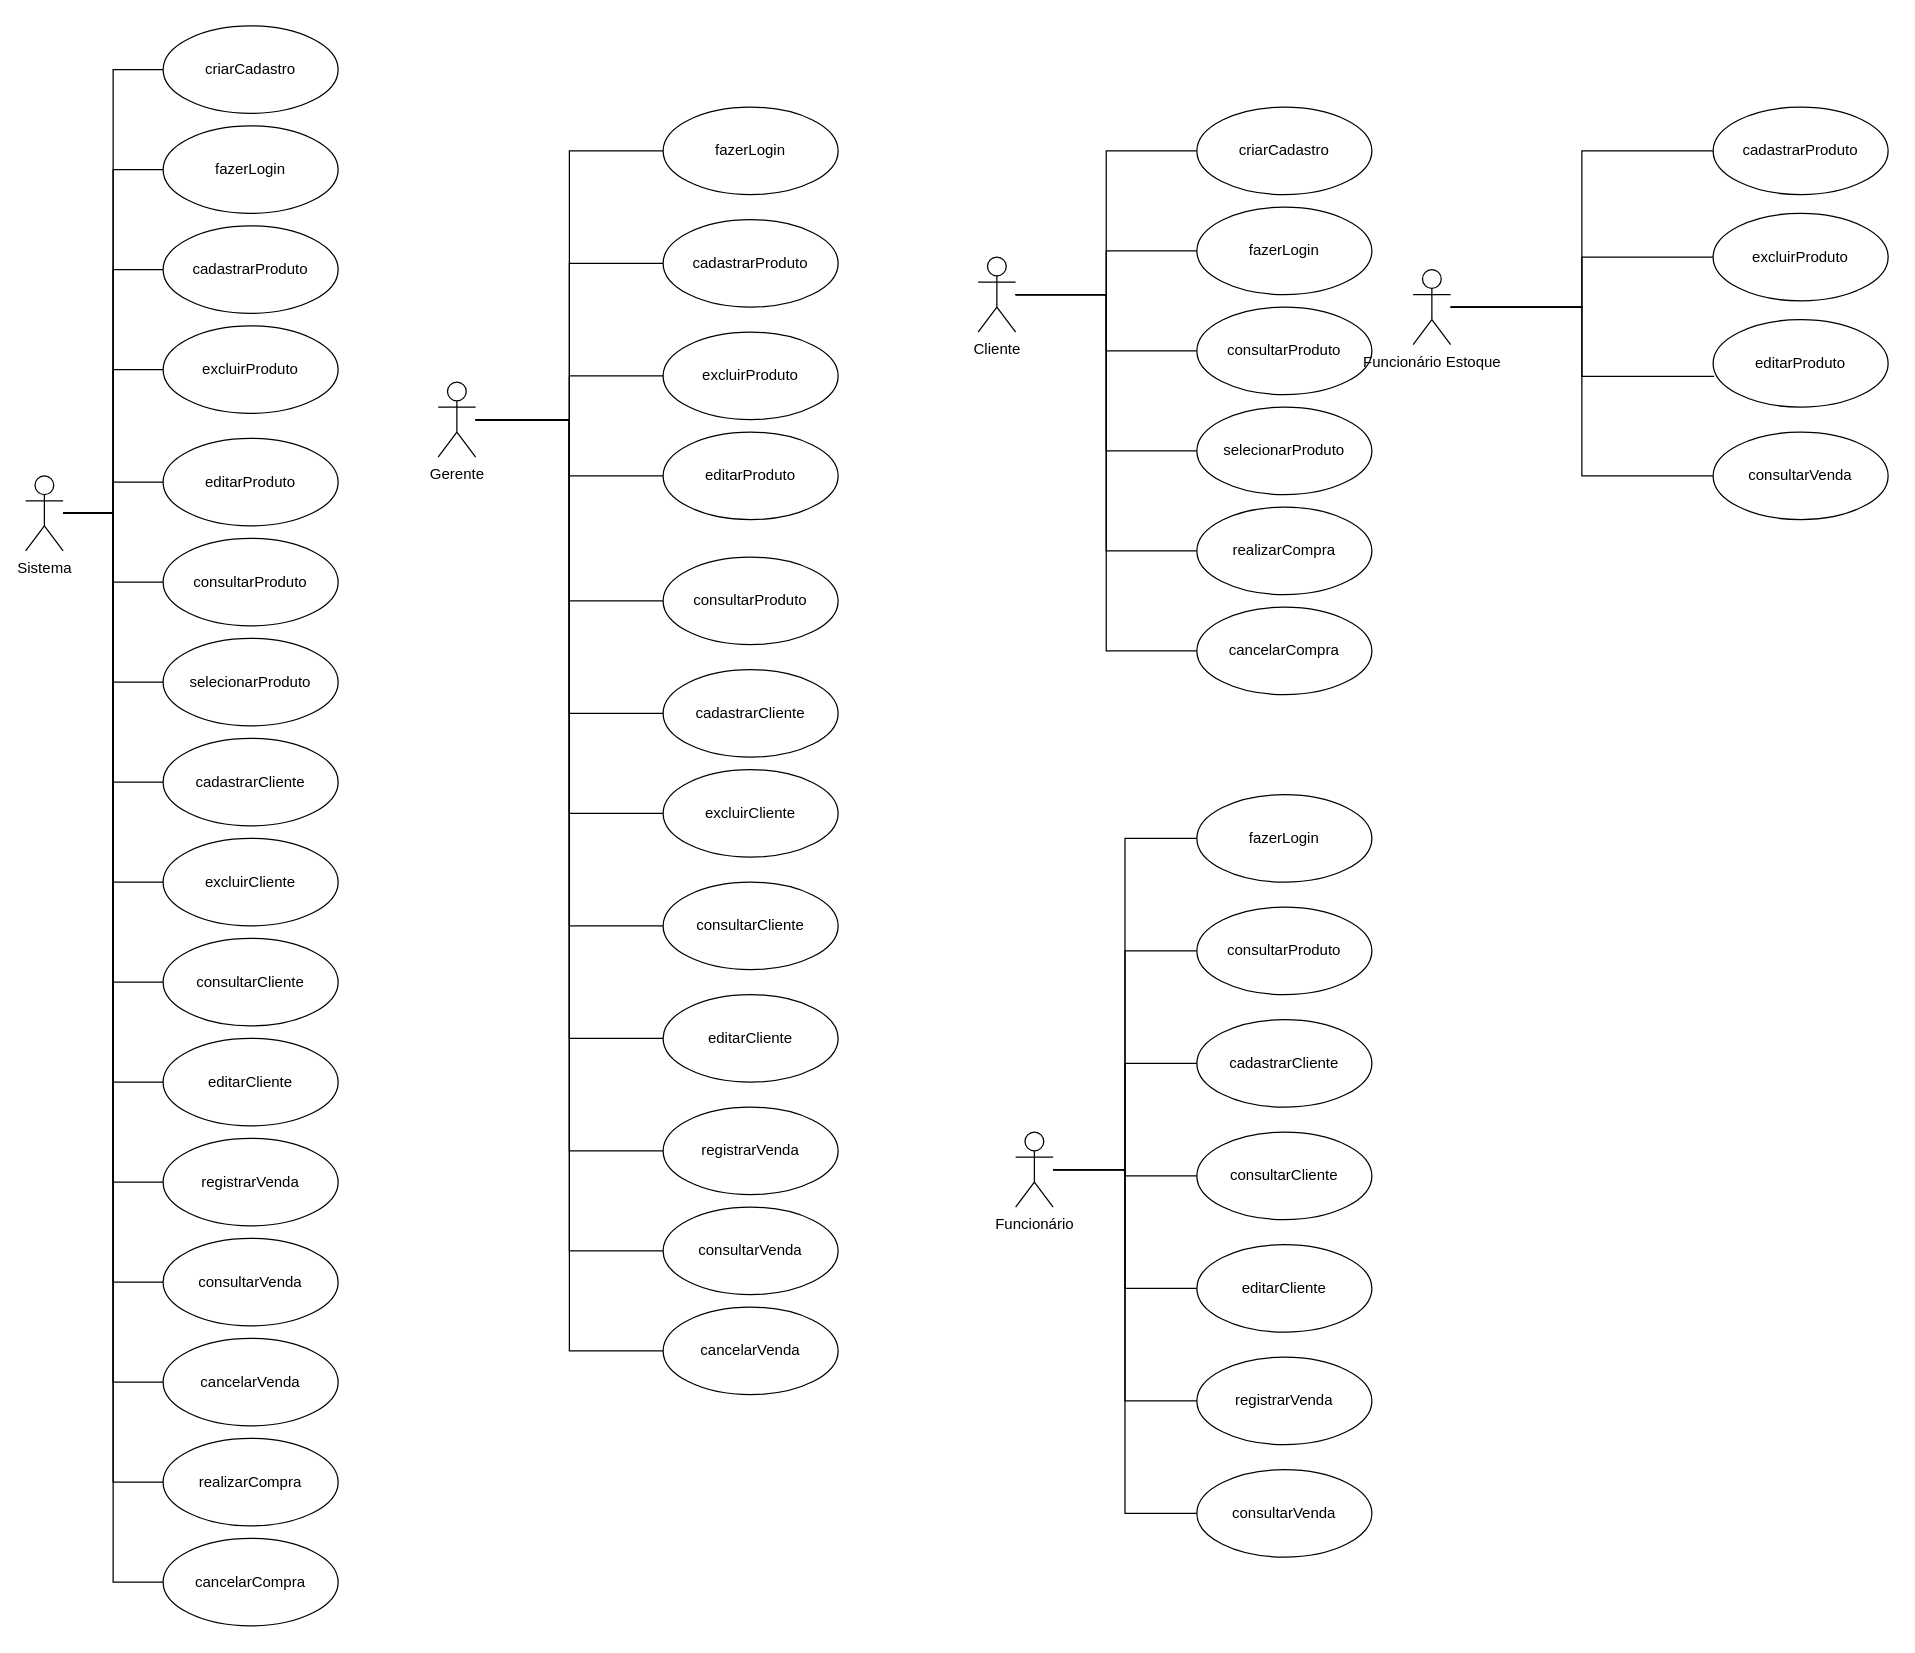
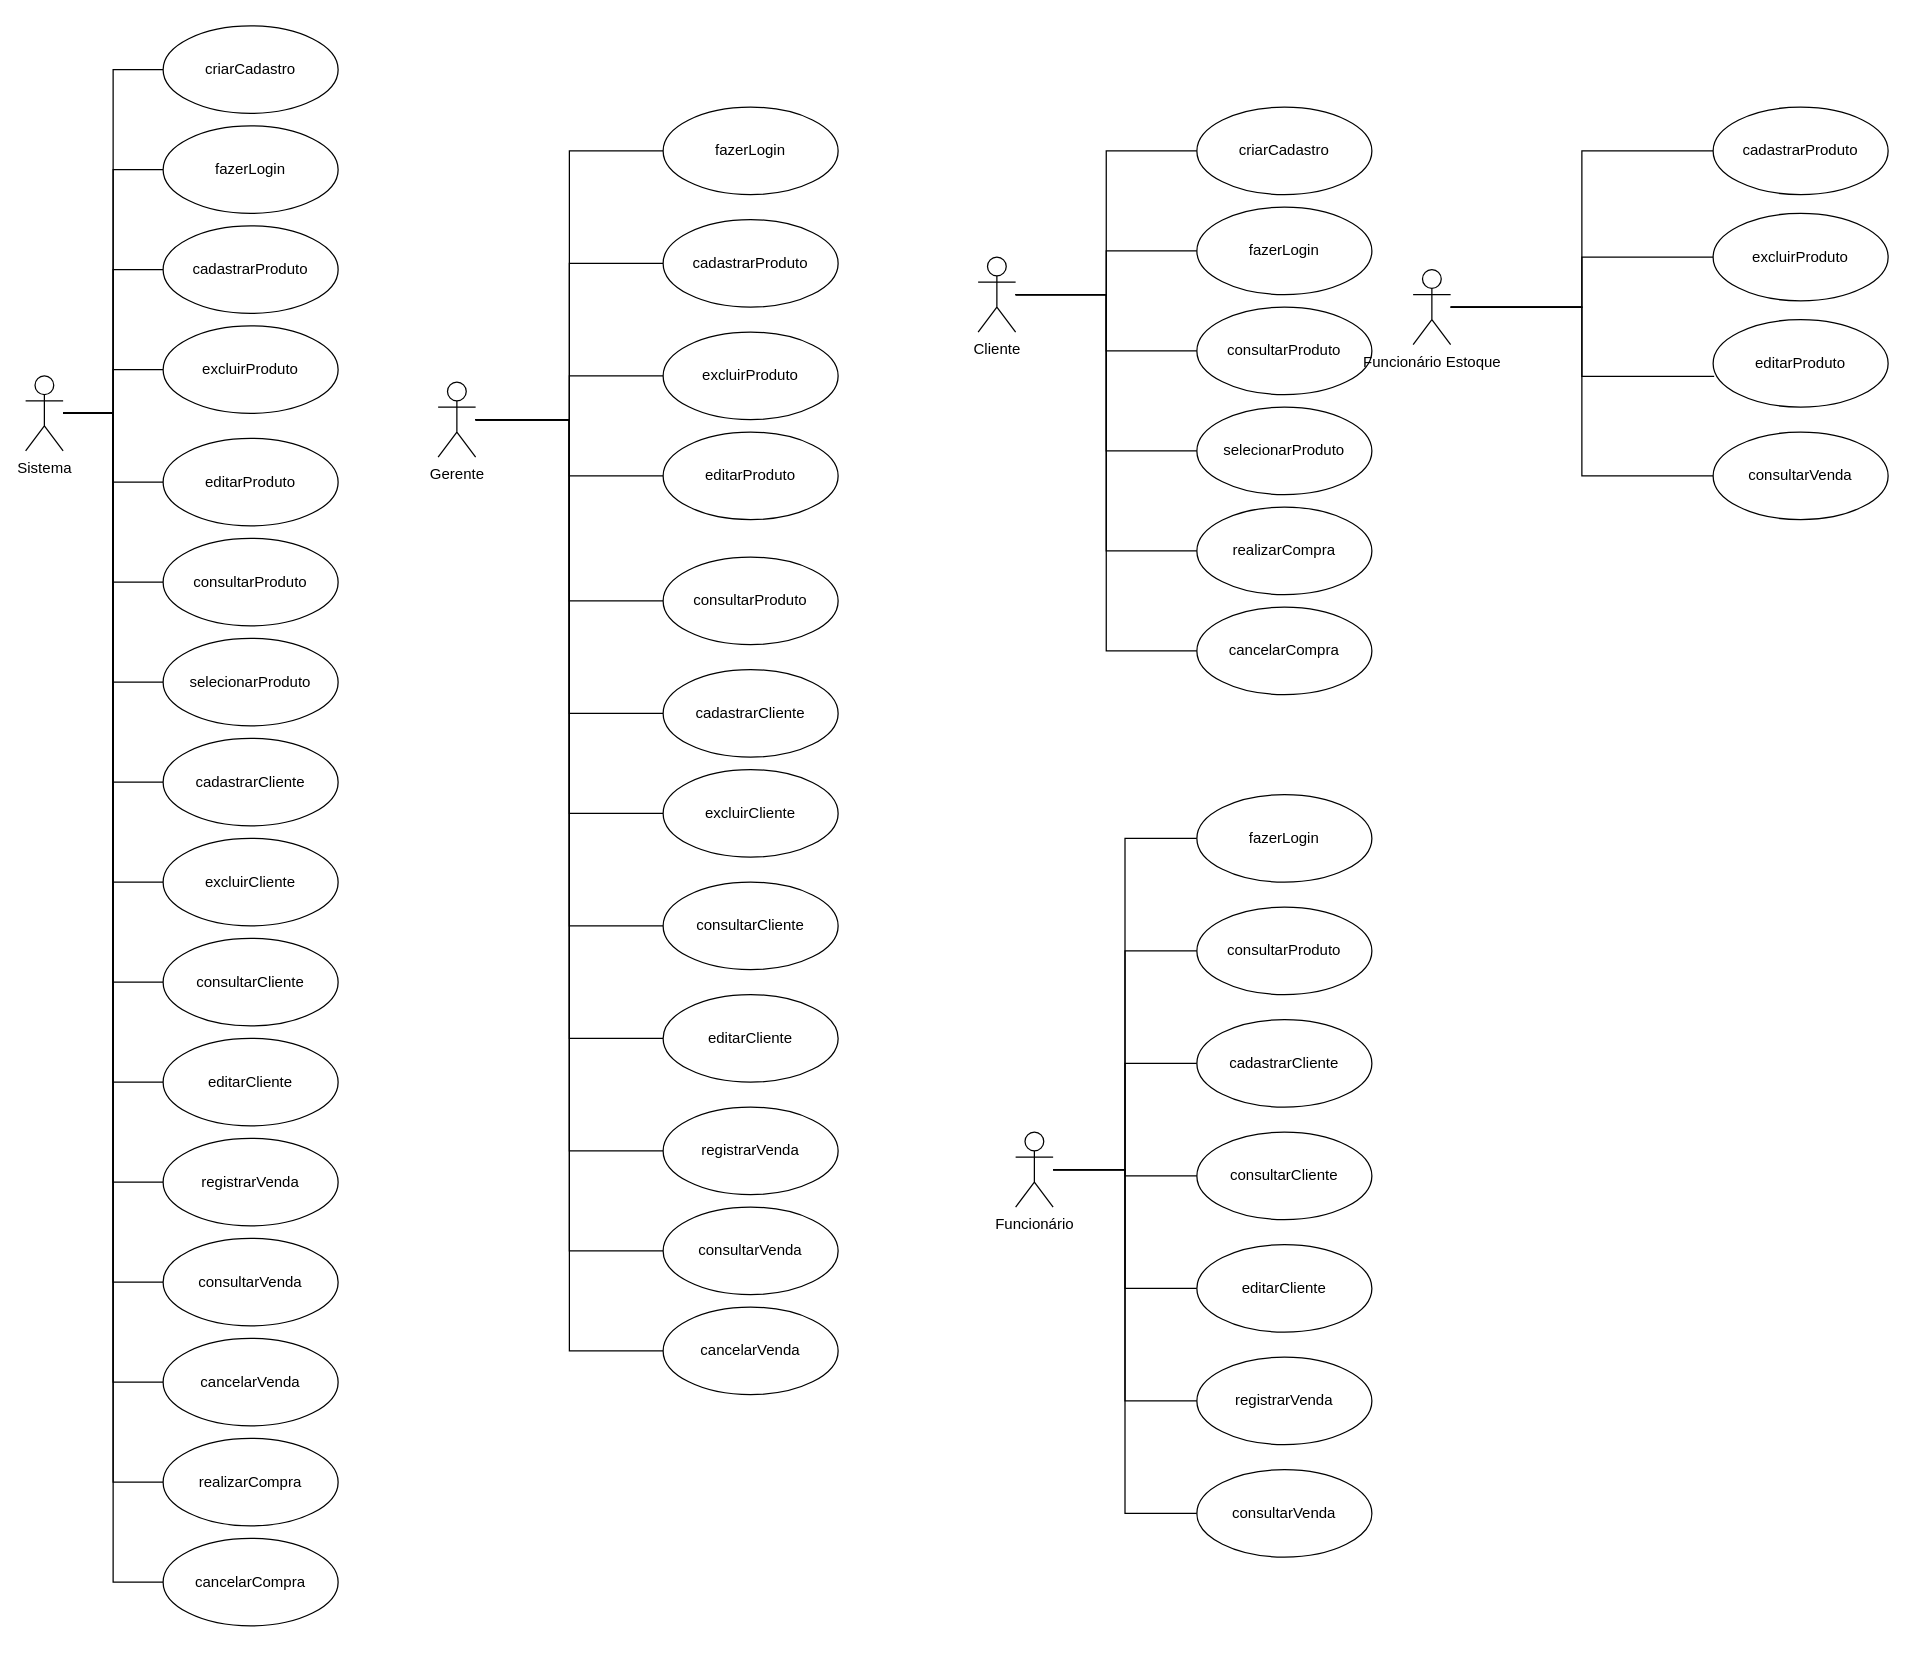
(44, 513) -> (44, 413)
